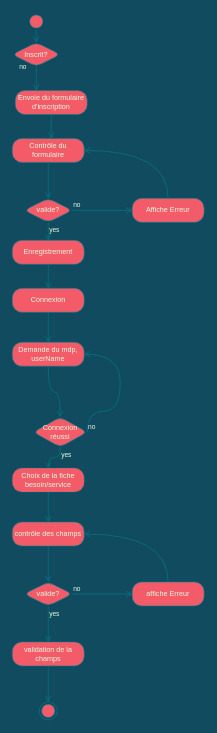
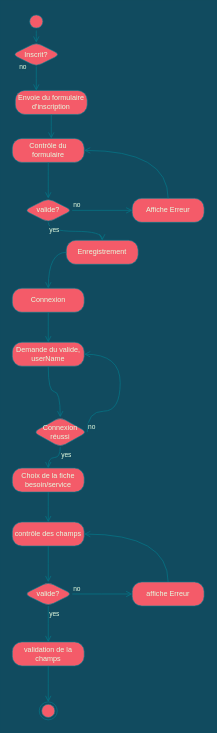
(48, 252) -> (102, 252)
(48, 354) -> (48, 354)
(48, 480) -> (48, 480)
